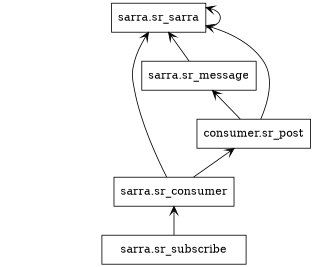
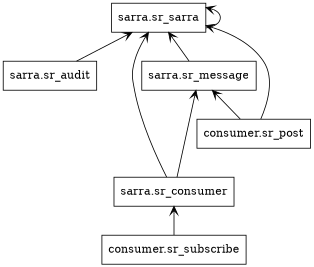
none -> (50, 76)
(211, 165) -> (186, 138)
(174, 250) -> (174, 250)
